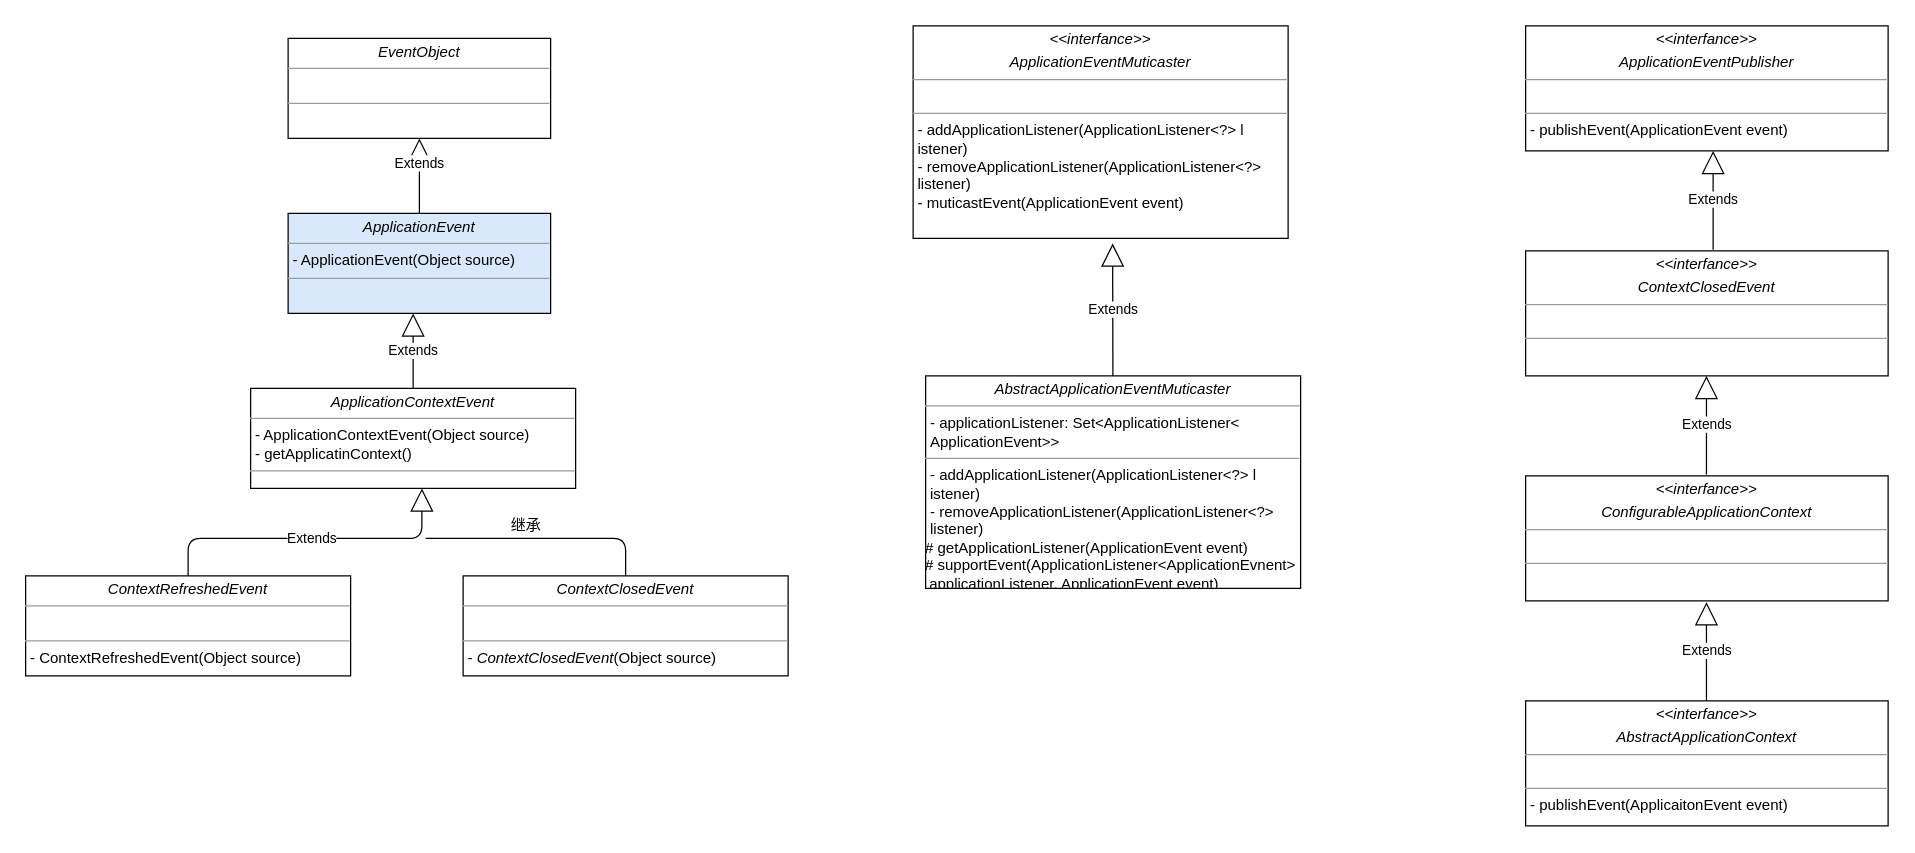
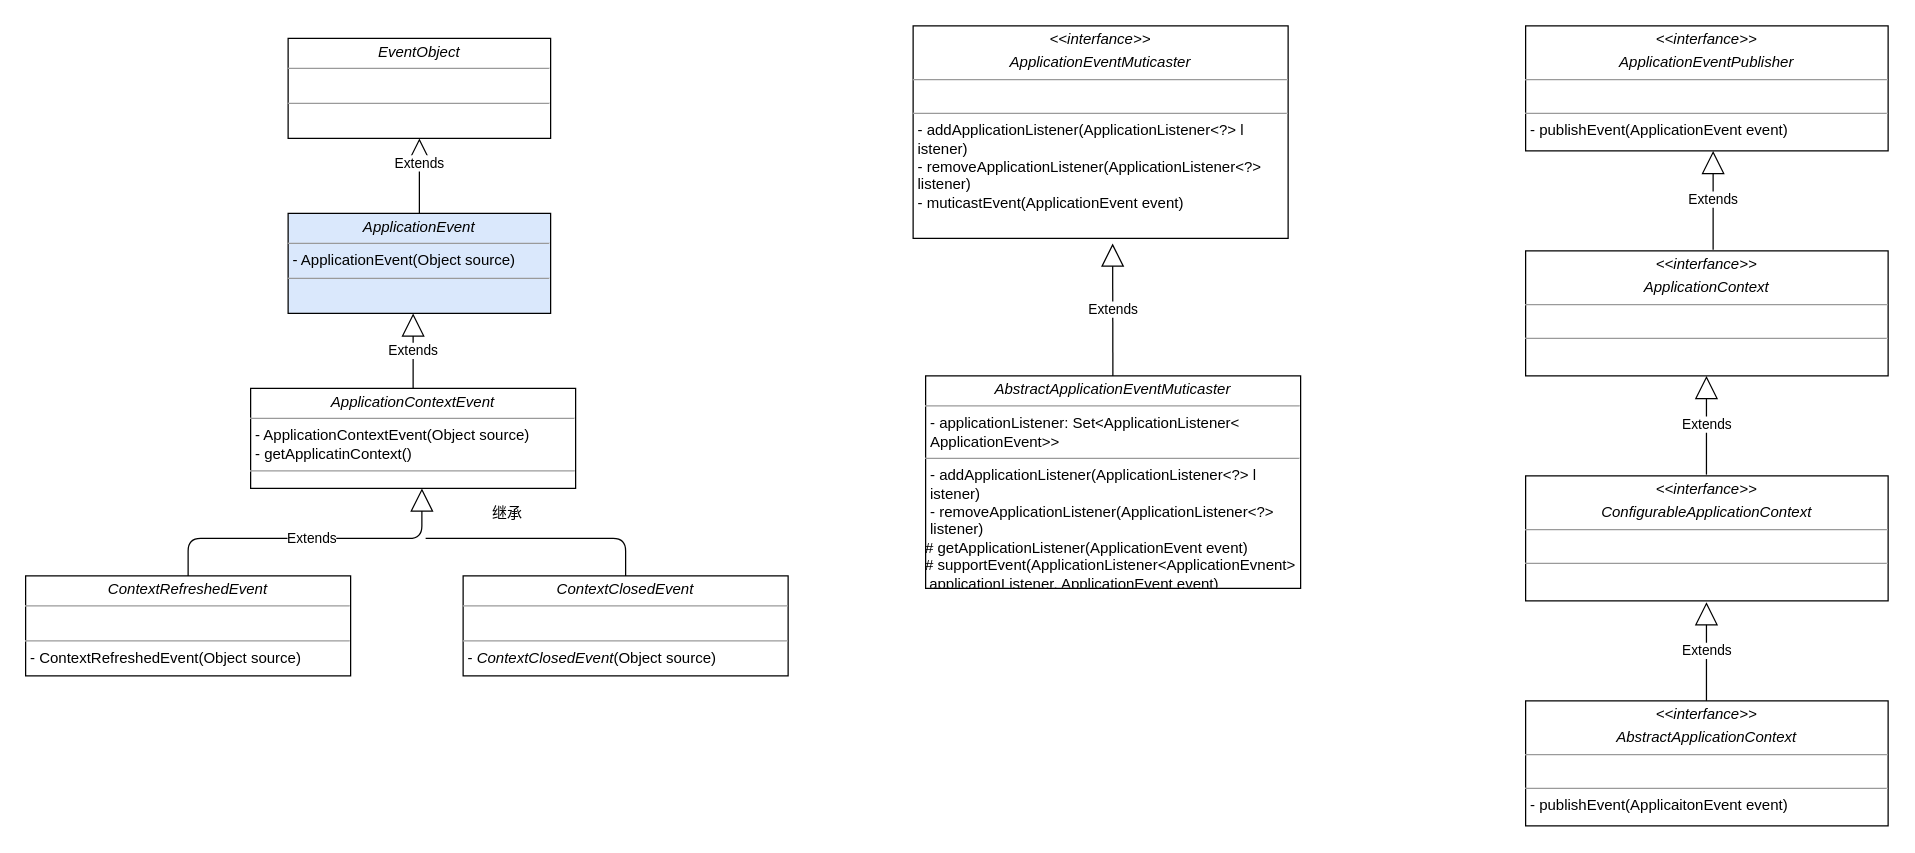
(1599, 269) -> (1595, 269)
(526, 526) -> (507, 513)
